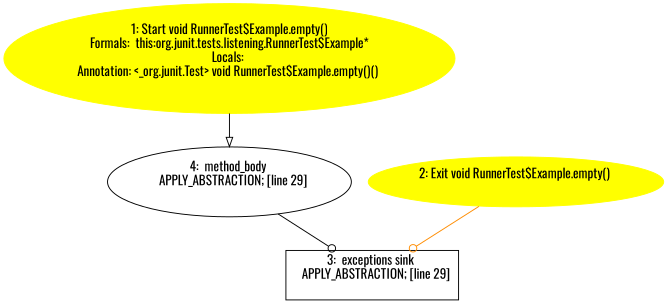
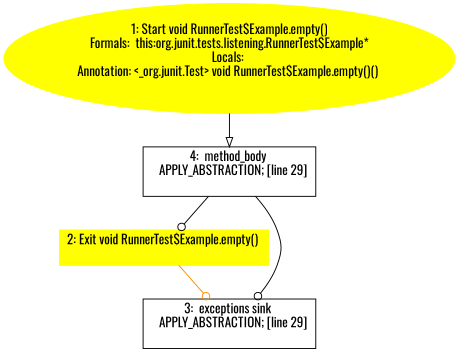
(229, 182) -> (229, 172)
(516, 182) -> (164, 248)
none -> (196, 210)
